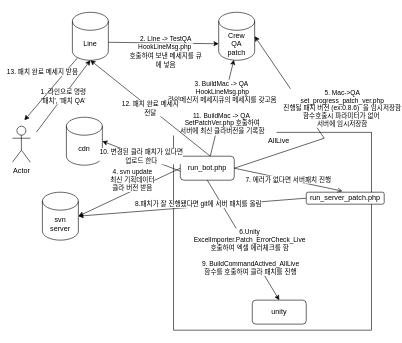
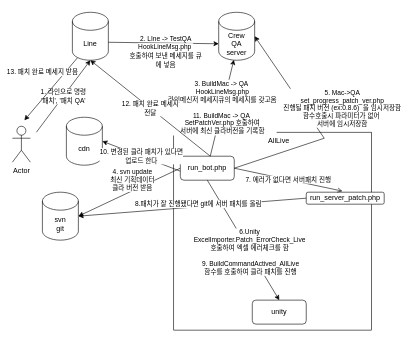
(237, 44) -> (237, 44)
(60, 224) -> (60, 224)
